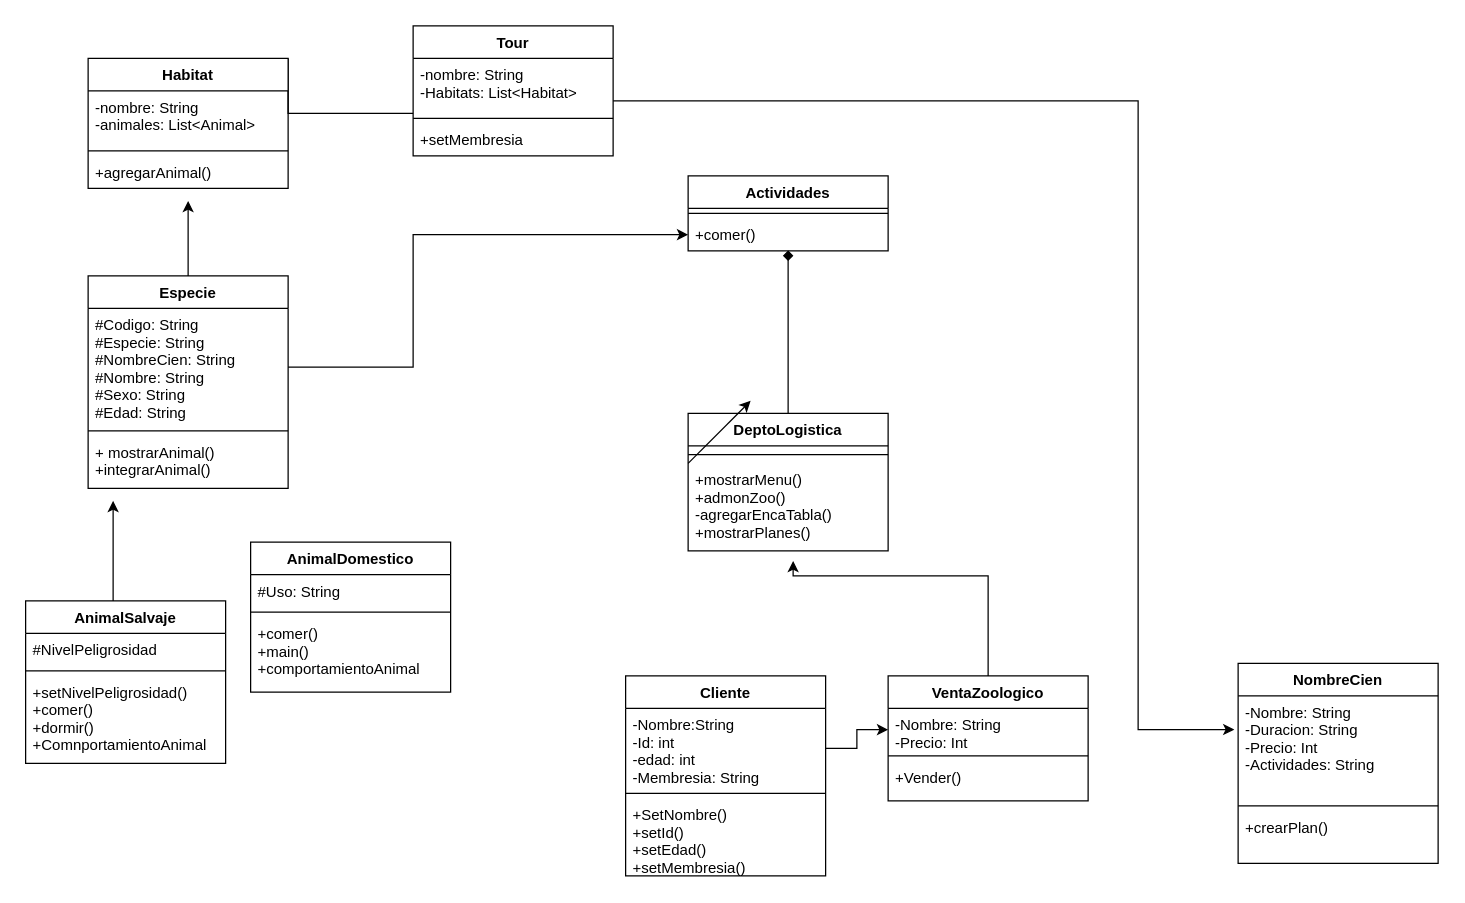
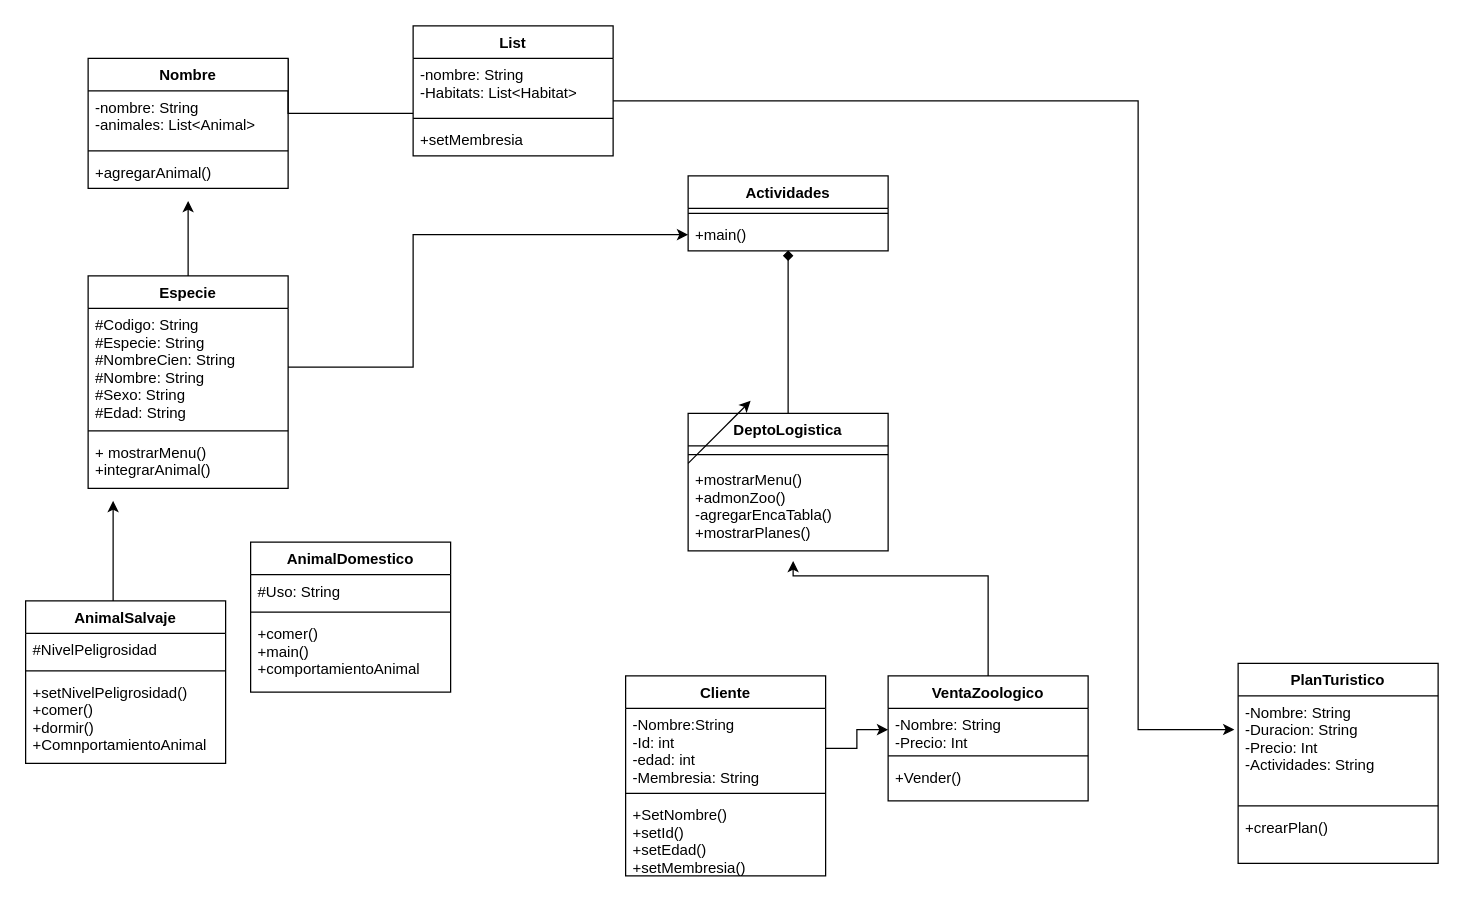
(513, 43) -> (513, 43)
(188, 75) -> (188, 75)
(729, 235) -> (722, 235)
(161, 453) -> (156, 453)
(1338, 680) -> (1338, 680)
